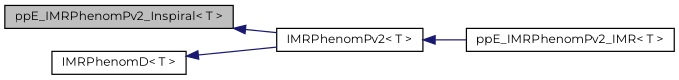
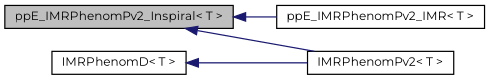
(451, 40) -> (261, 17)
